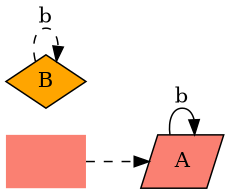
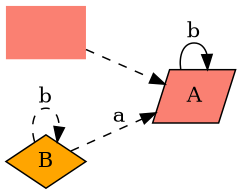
none -> (106, 135)
